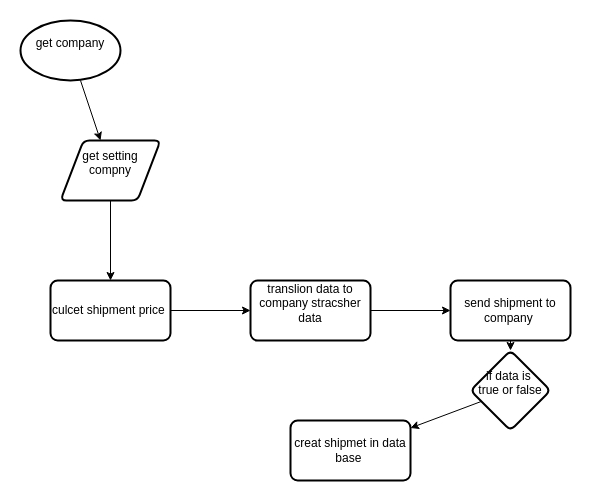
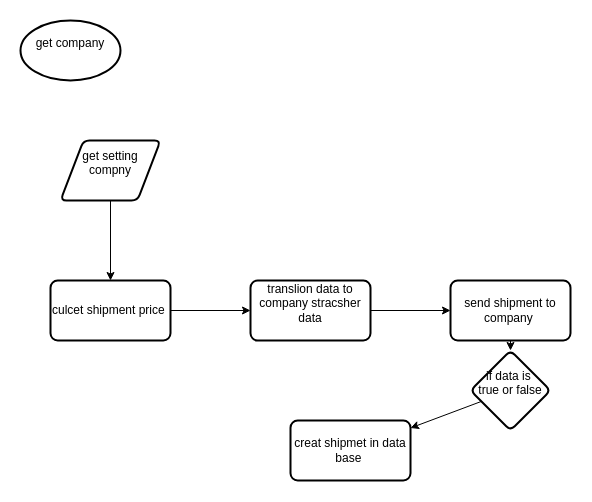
(89, 107) -> none
